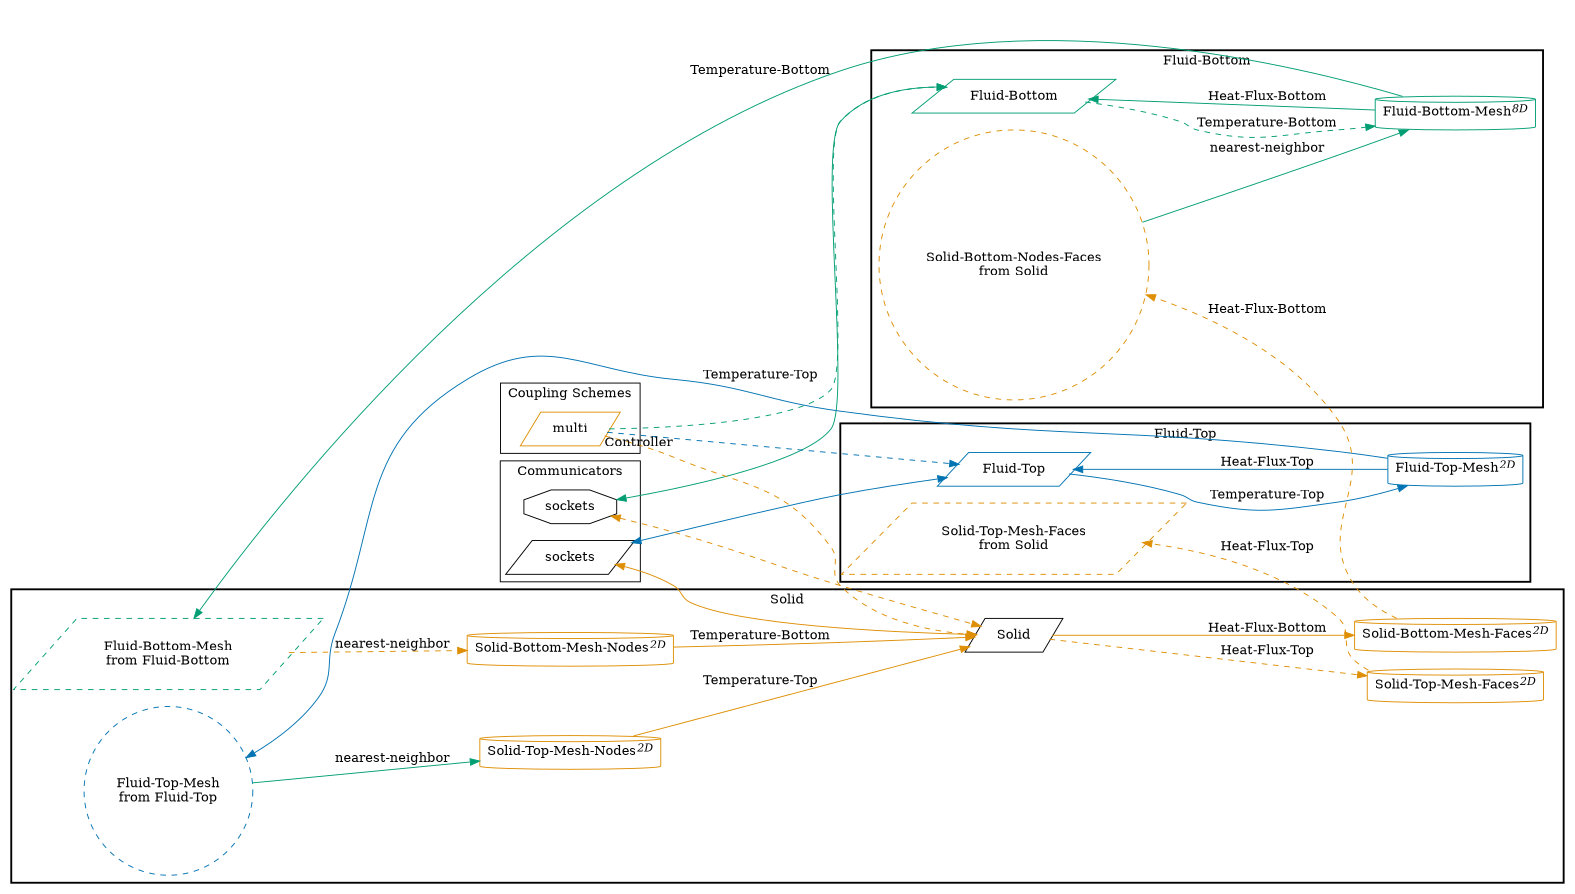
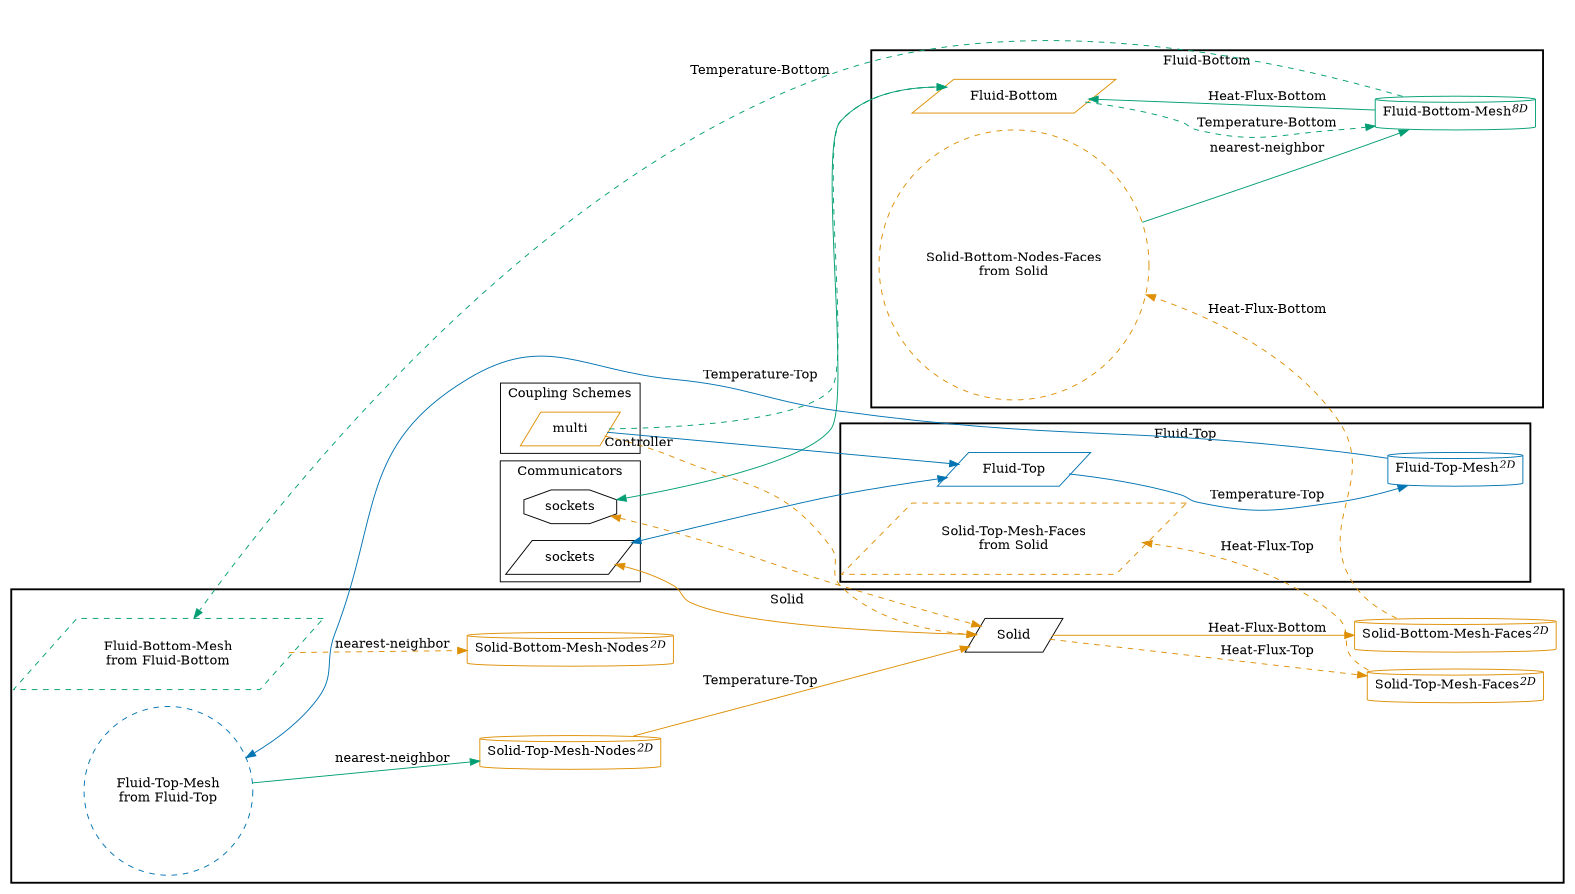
(1014, 96) -> (1014, 96)
(713, 128) -> (713, 128)
(778, 448) -> (778, 448)
(1235, 469) -> none
(820, 643) -> none
